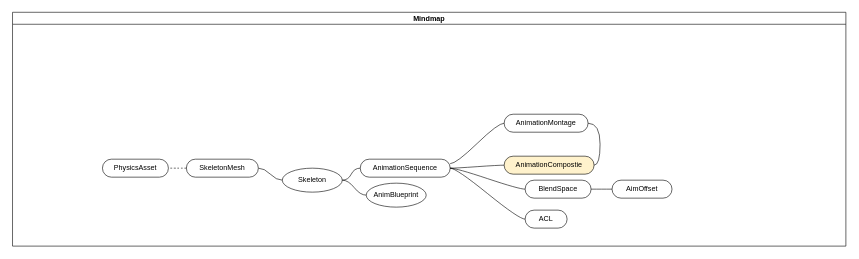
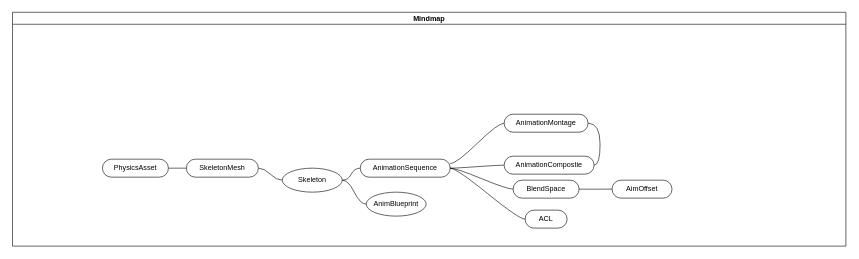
(549, 165) -> (549, 165)
(177, 168) -> (177, 168)
(558, 189) -> (546, 189)
(396, 195) -> (396, 204)
